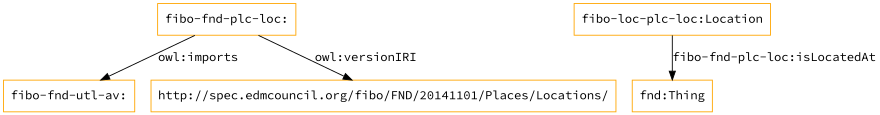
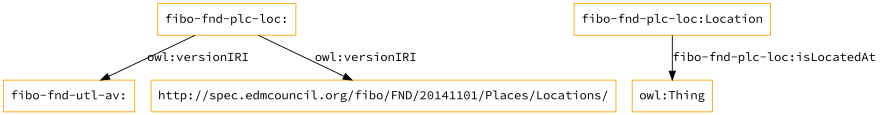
(672, 19) -> (672, 19)
(198, 58) -> (198, 58)
(672, 96) -> (672, 96)
